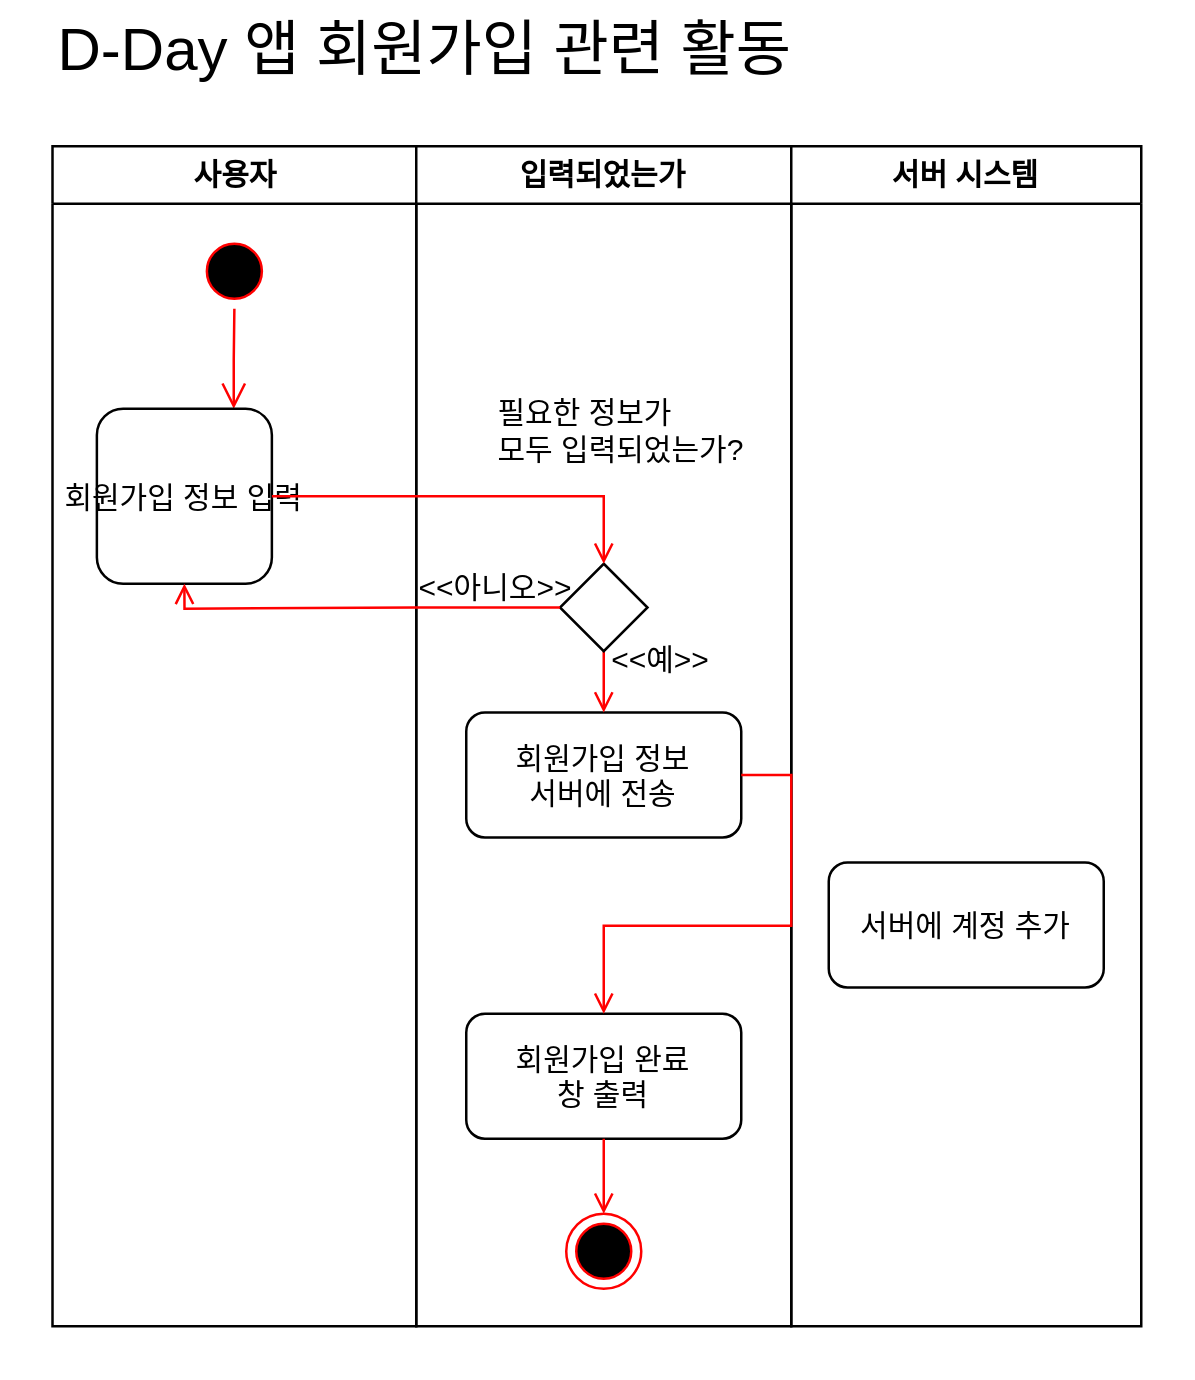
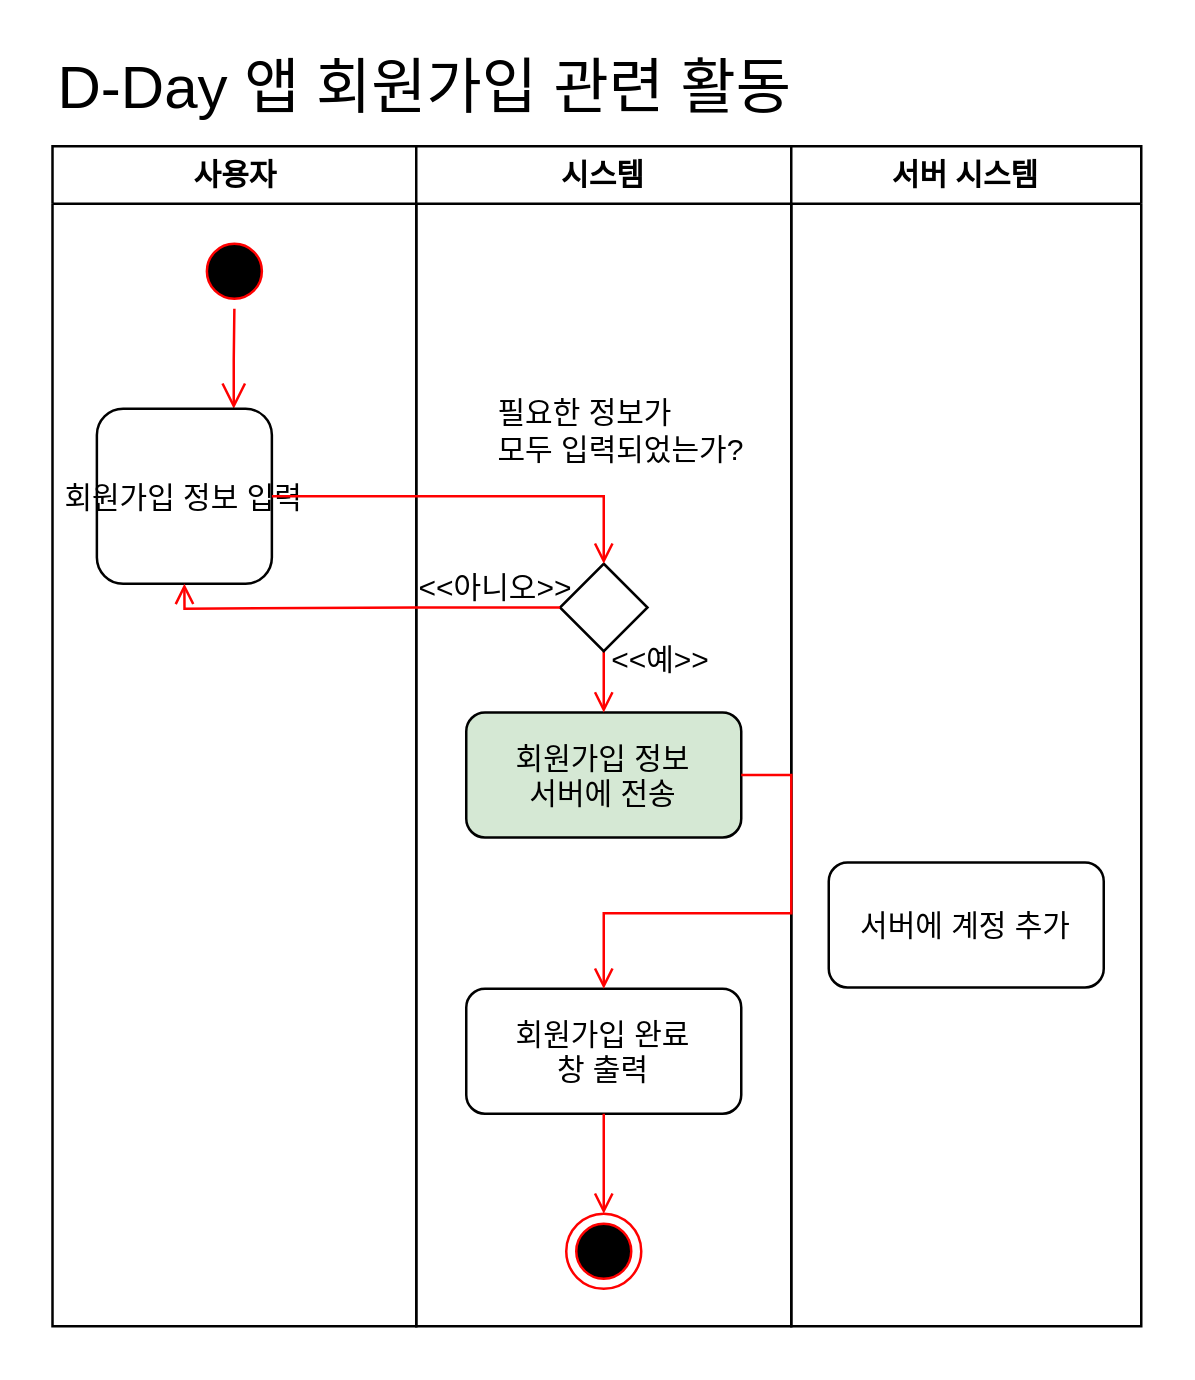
(447, 51) -> (447, 89)
(604, 176) -> (604, 176)
(604, 775) -> (604, 775)
(604, 1076) -> (604, 1051)
